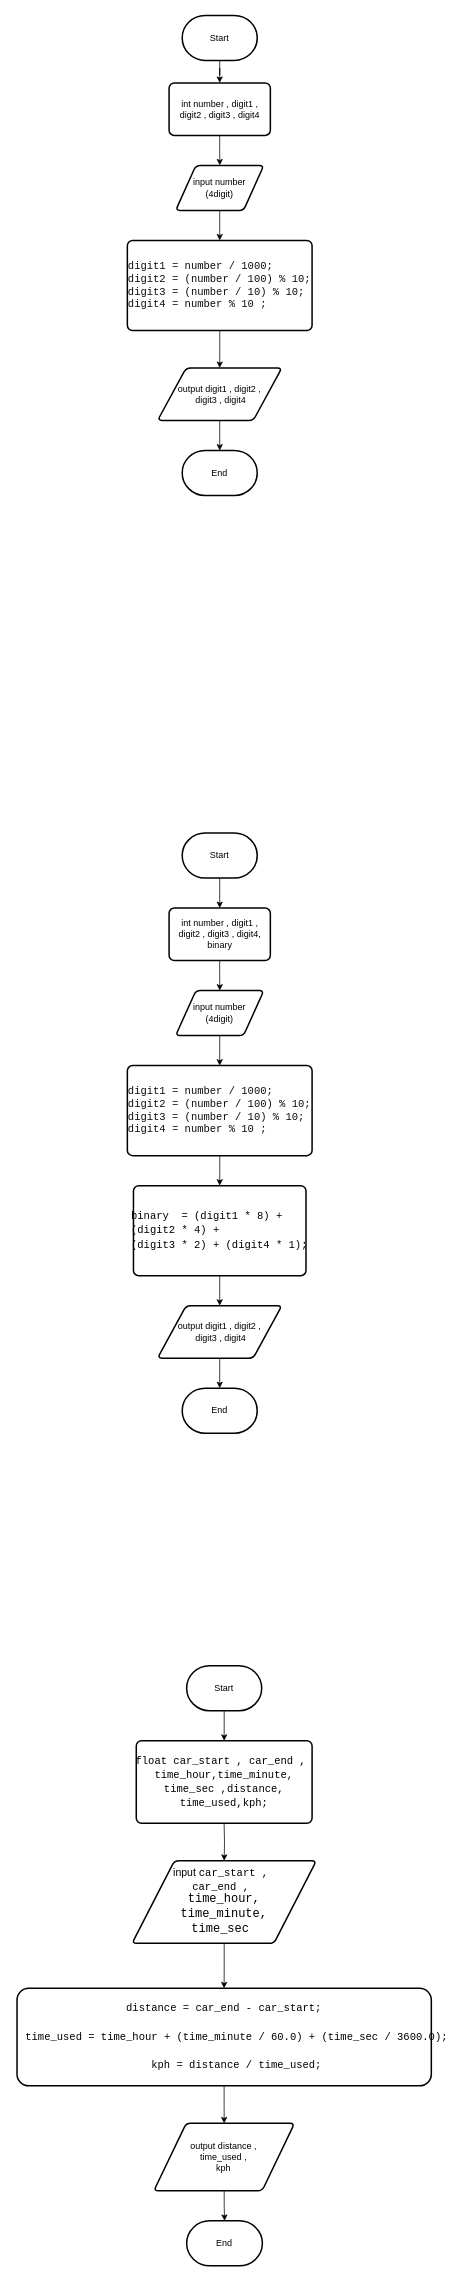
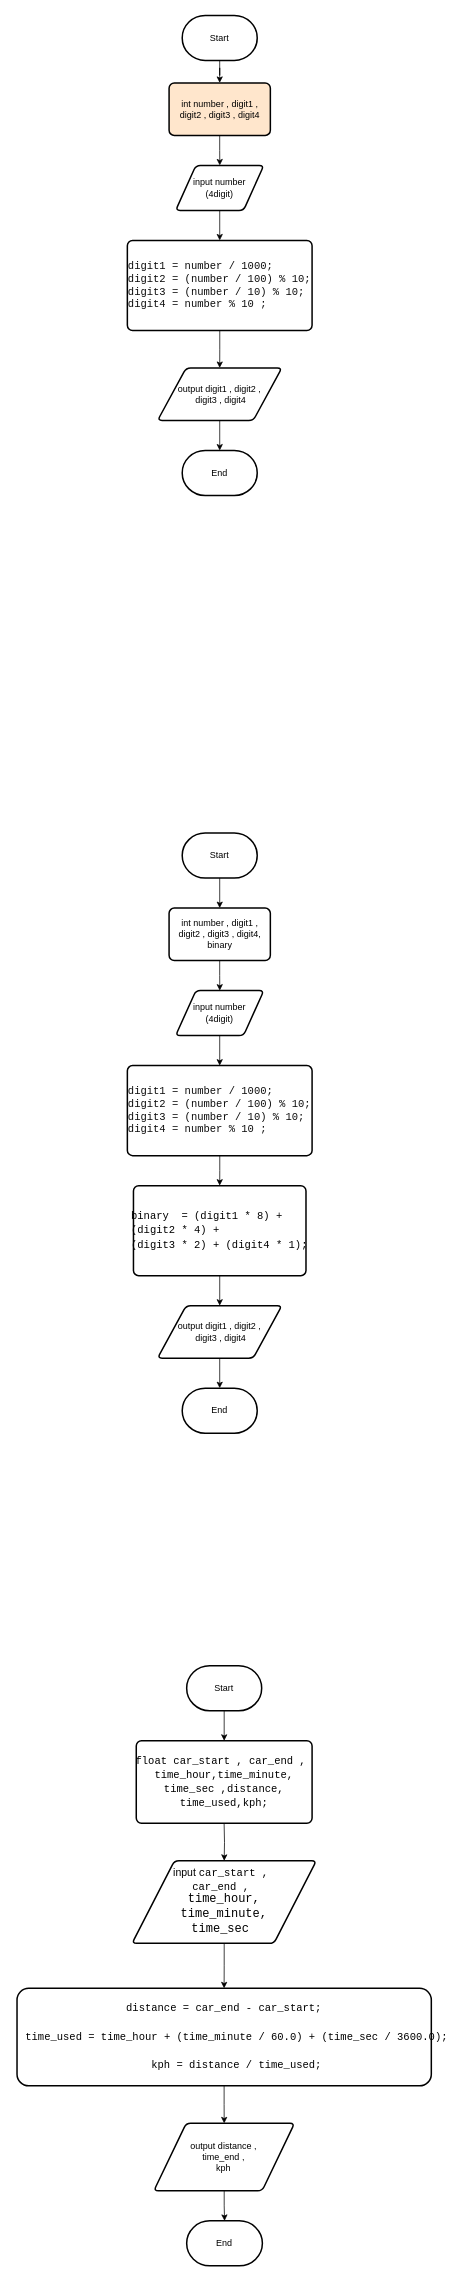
(219, 109) -> (219, 109)
(224, 2157) -> (224, 2157)
